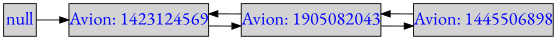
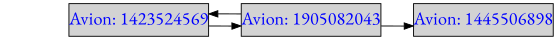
(402, 14) -> none
(20, 20) -> none
(139, 20) -> (139, 20)
